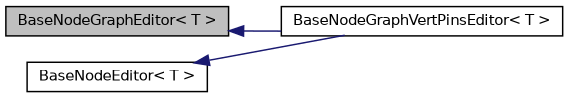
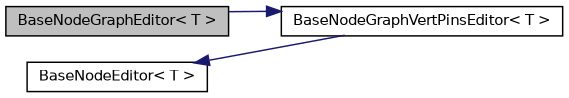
(263, 31) -> (248, 11)
